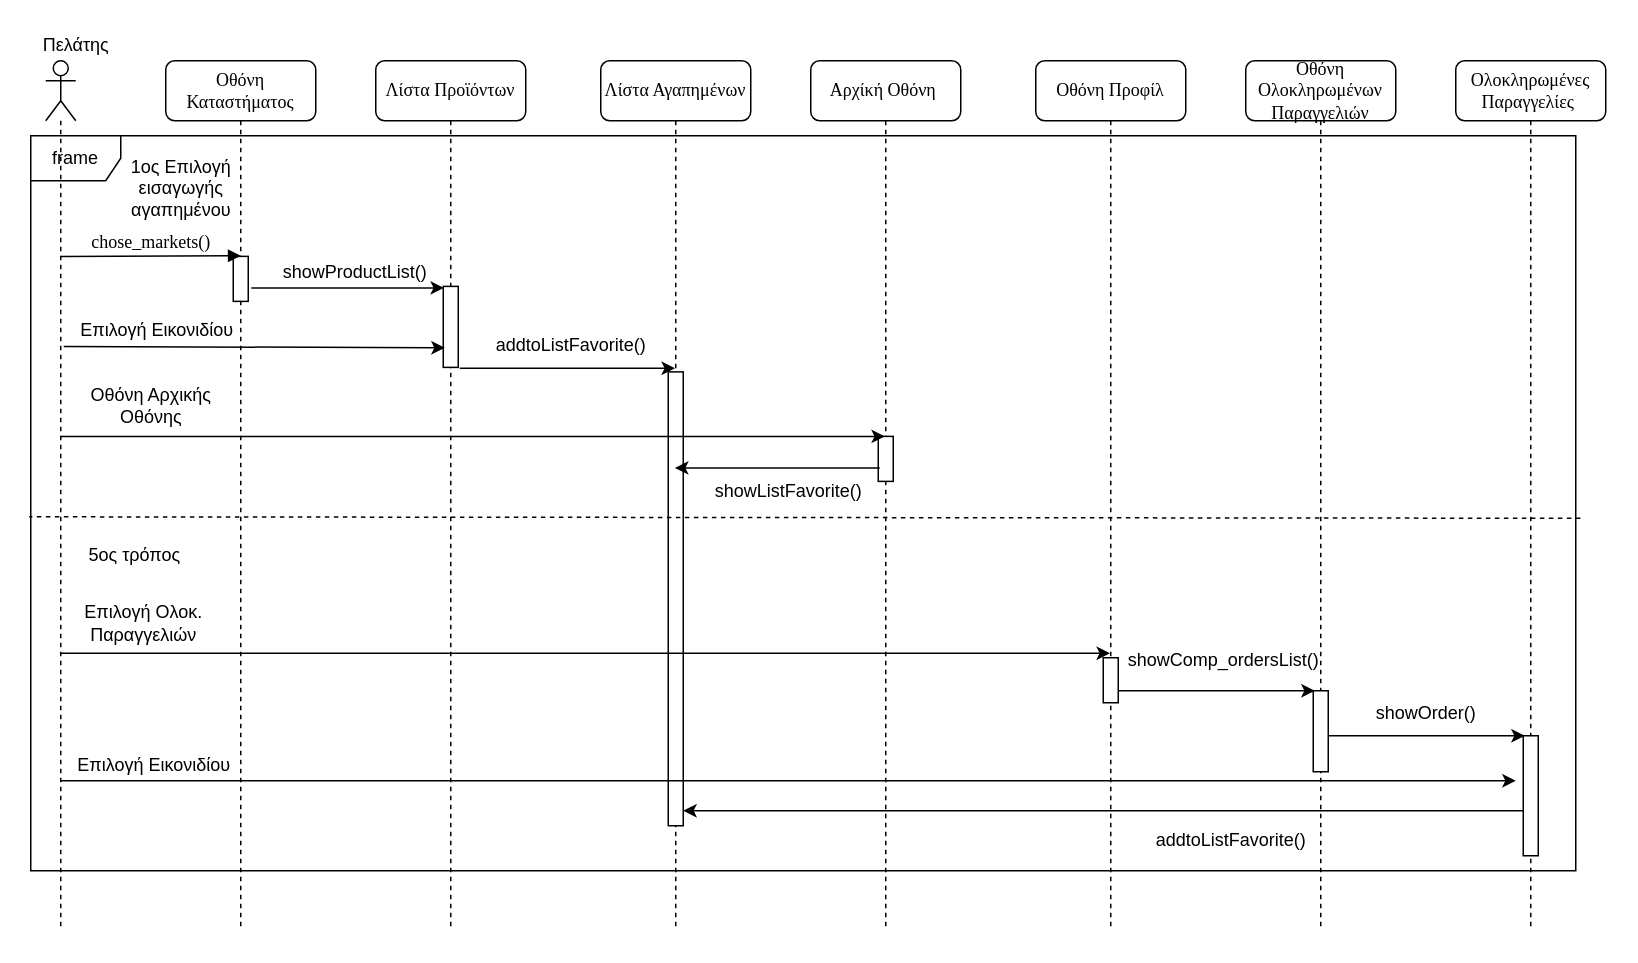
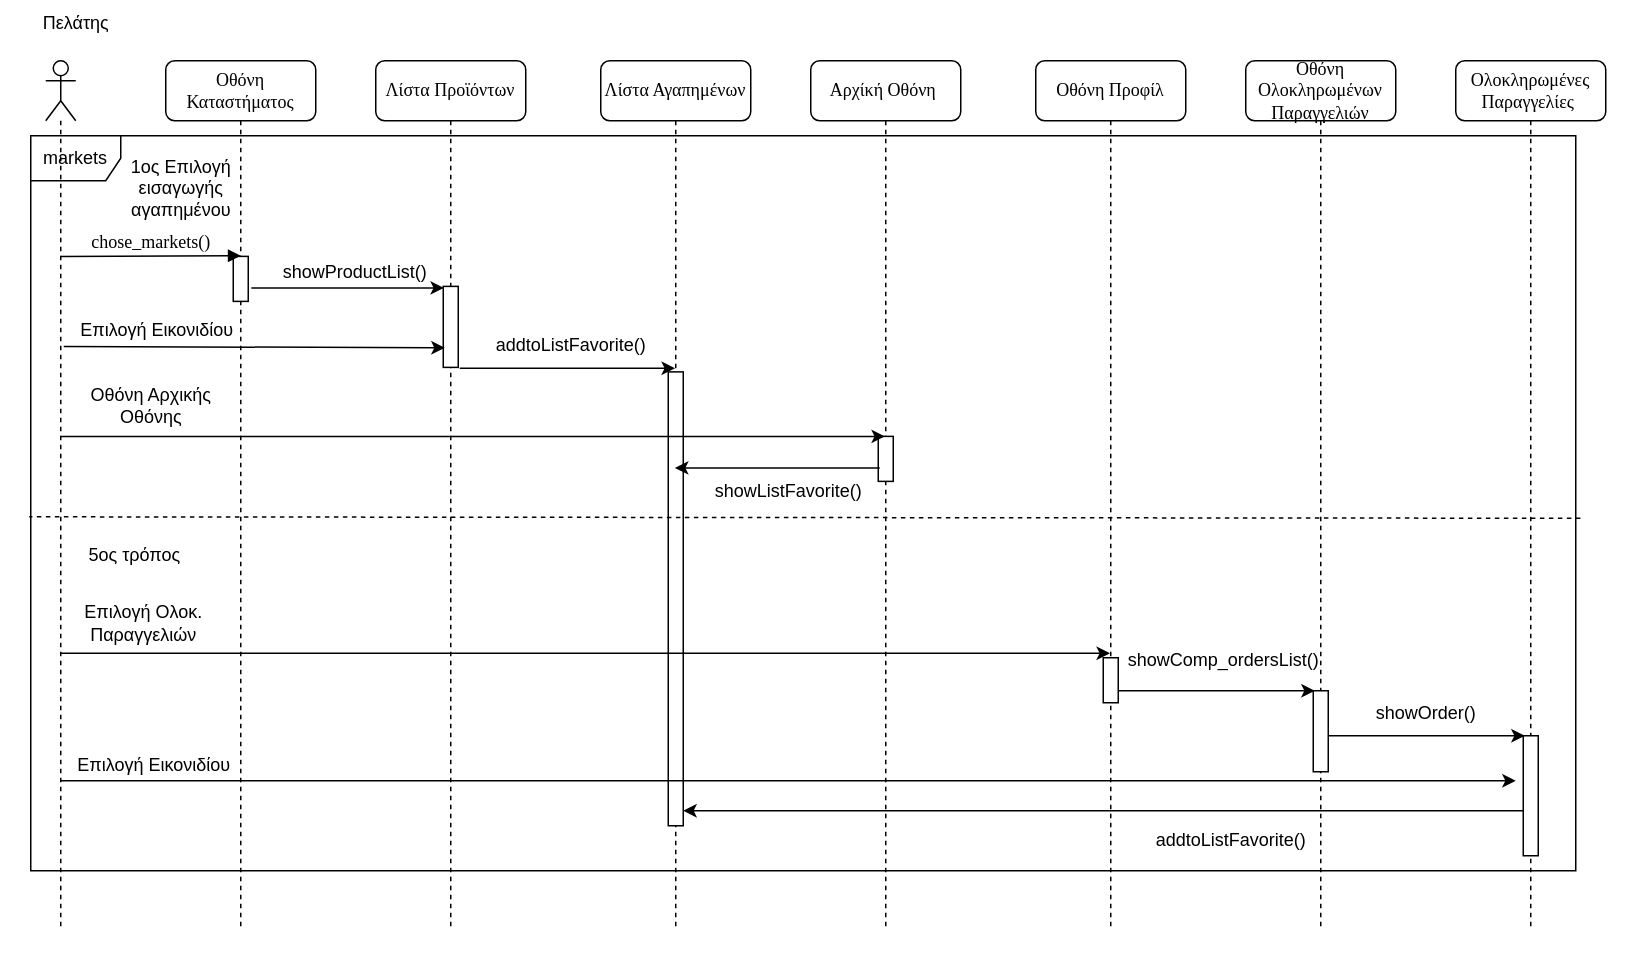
(76, 46) -> (76, 23)
(76, 158) -> (76, 158)
